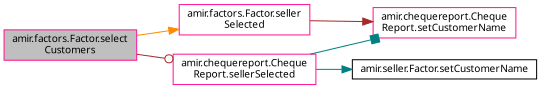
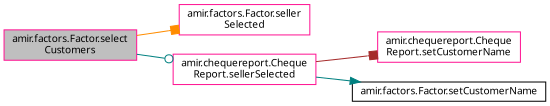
(336, 21) -> none
(153, 33) -> (153, 33)
(340, 47) -> (342, 59)
(151, 56) -> (151, 56)
(444, 69) -> (449, 92)
